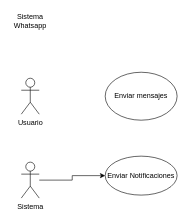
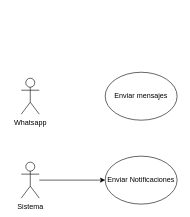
(30, 21) -> none
(31, 123) -> (31, 123)
(141, 176) -> (141, 180)
